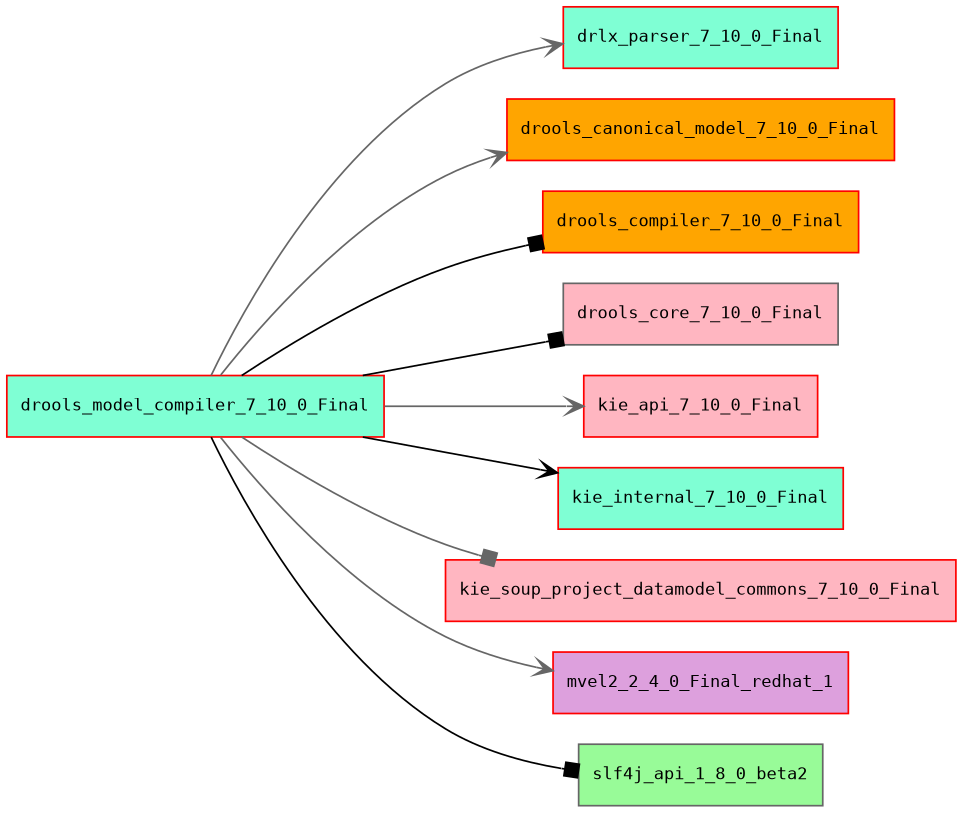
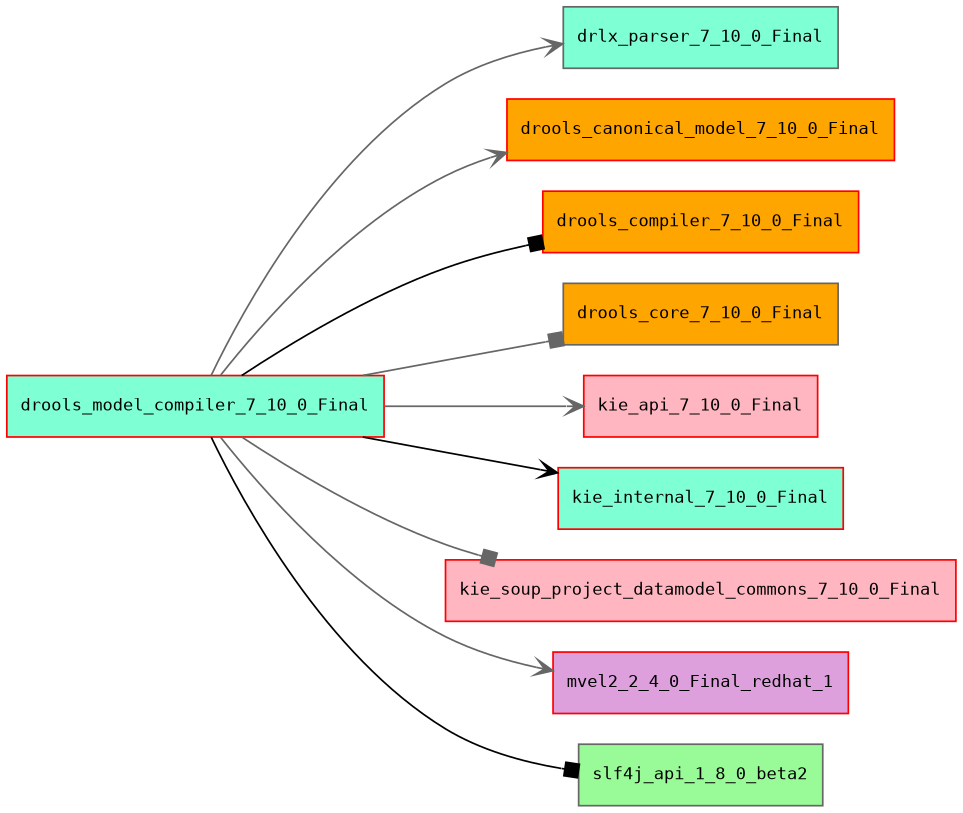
(701, 38) -> (701, 38)
(701, 314) -> (701, 314)
(454, 359) -> (454, 359)
